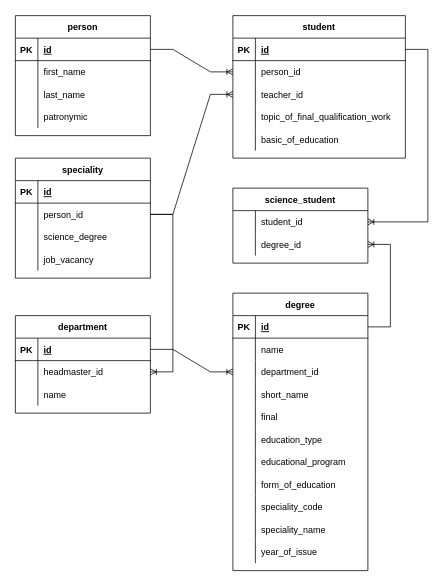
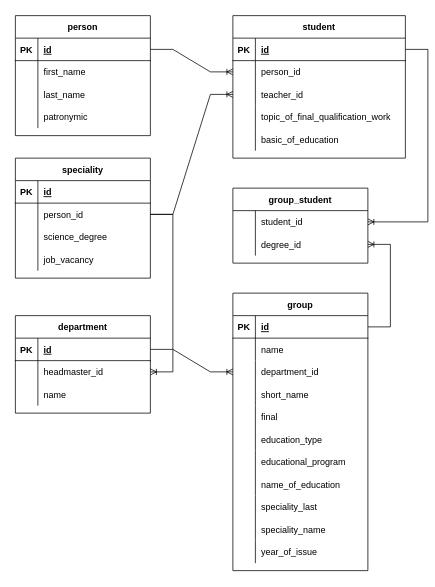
(300, 200) -> (300, 200)
(300, 305) -> (300, 305)
(303, 485) -> (303, 485)
(295, 507) -> (294, 507)
